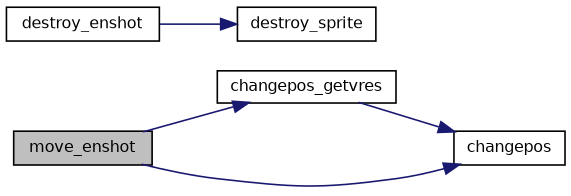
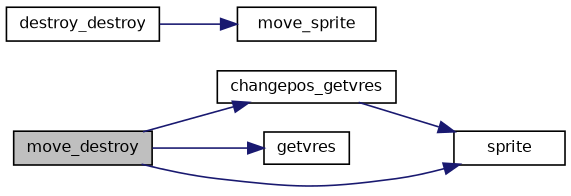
(83, 24) -> (83, 24)
(307, 24) -> (307, 24)
(83, 148) -> (83, 148)
none -> (307, 148)
(509, 148) -> (509, 148)
